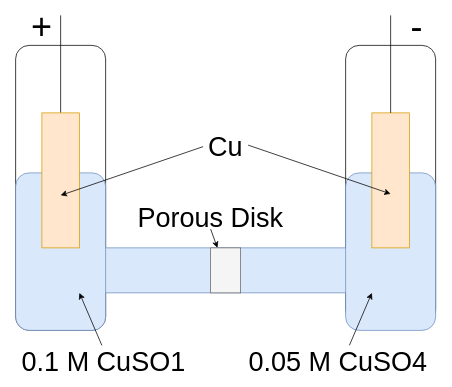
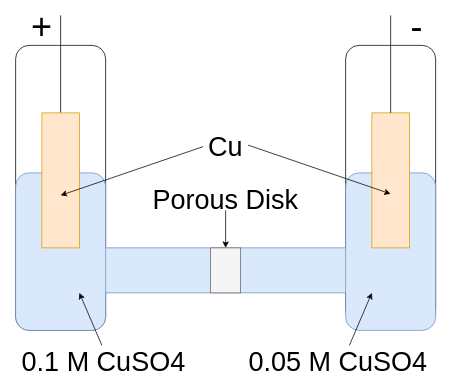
(210, 218) -> (225, 199)
(104, 362) -> (104, 362)
